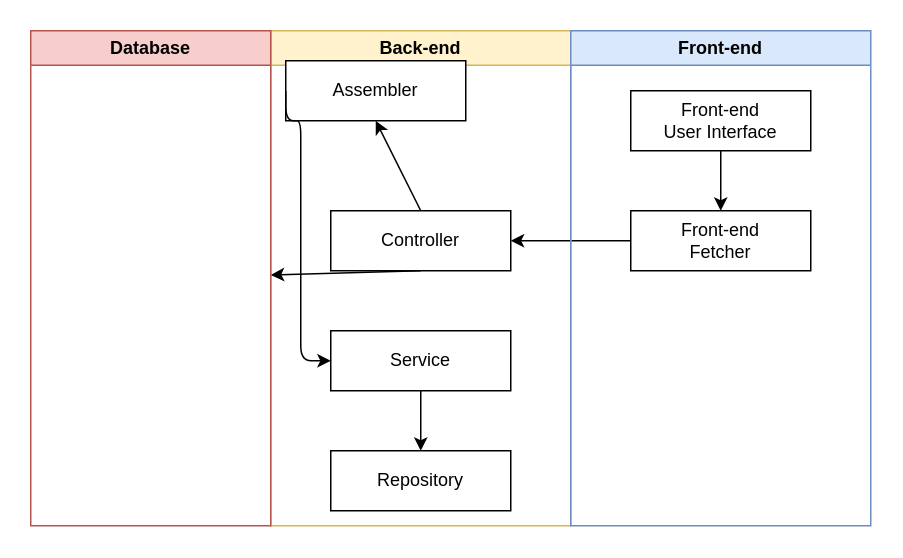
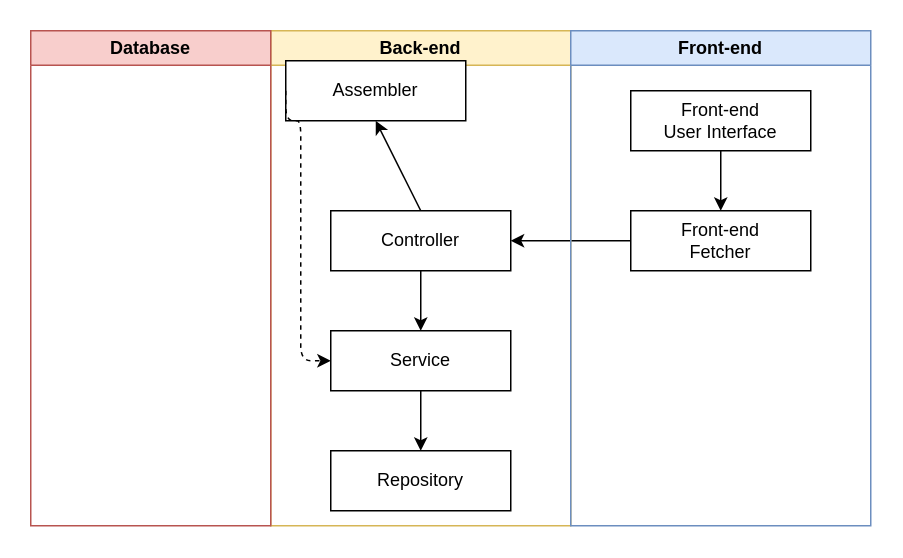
(301, 240) -> (301, 240)
(333, 273) -> (421, 296)
